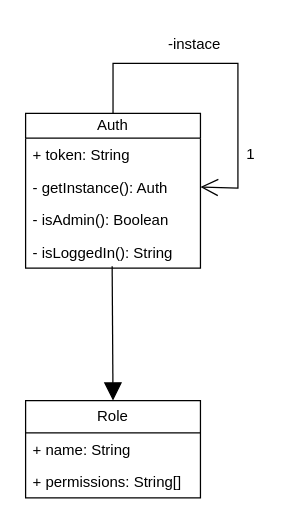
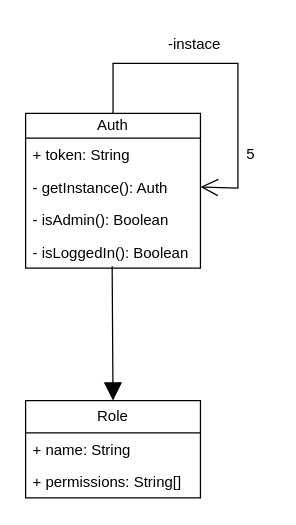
(251, 154) -> (251, 154)
(114, 262) -> (114, 262)
